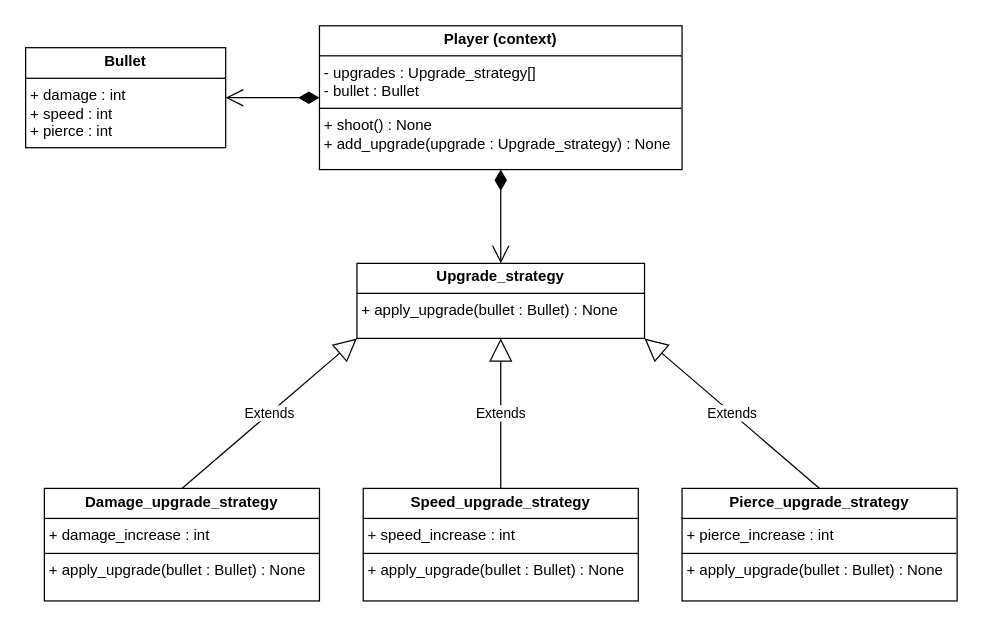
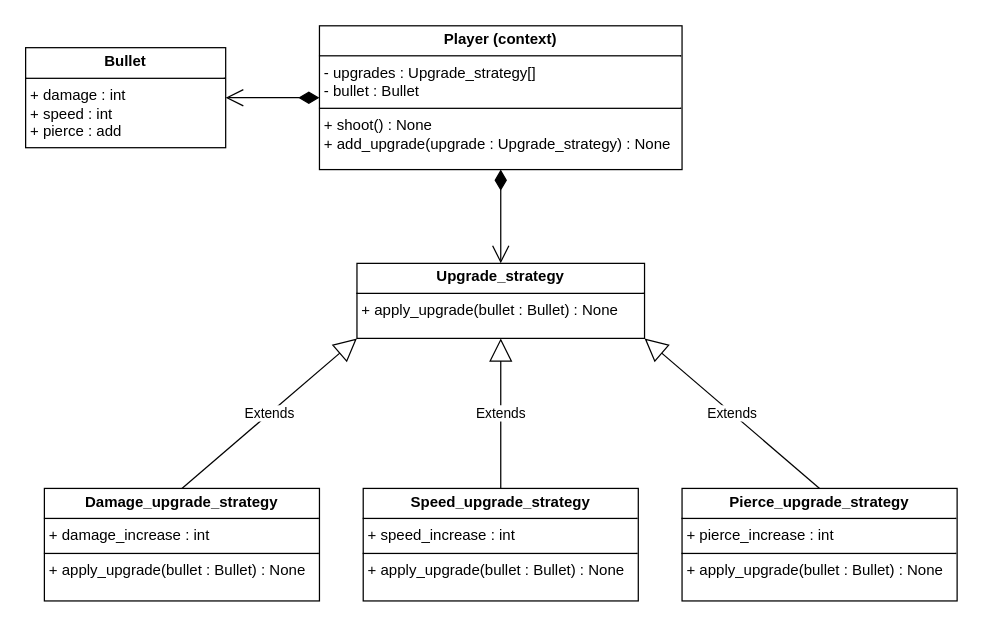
(75, 84) -> (75, 84)
